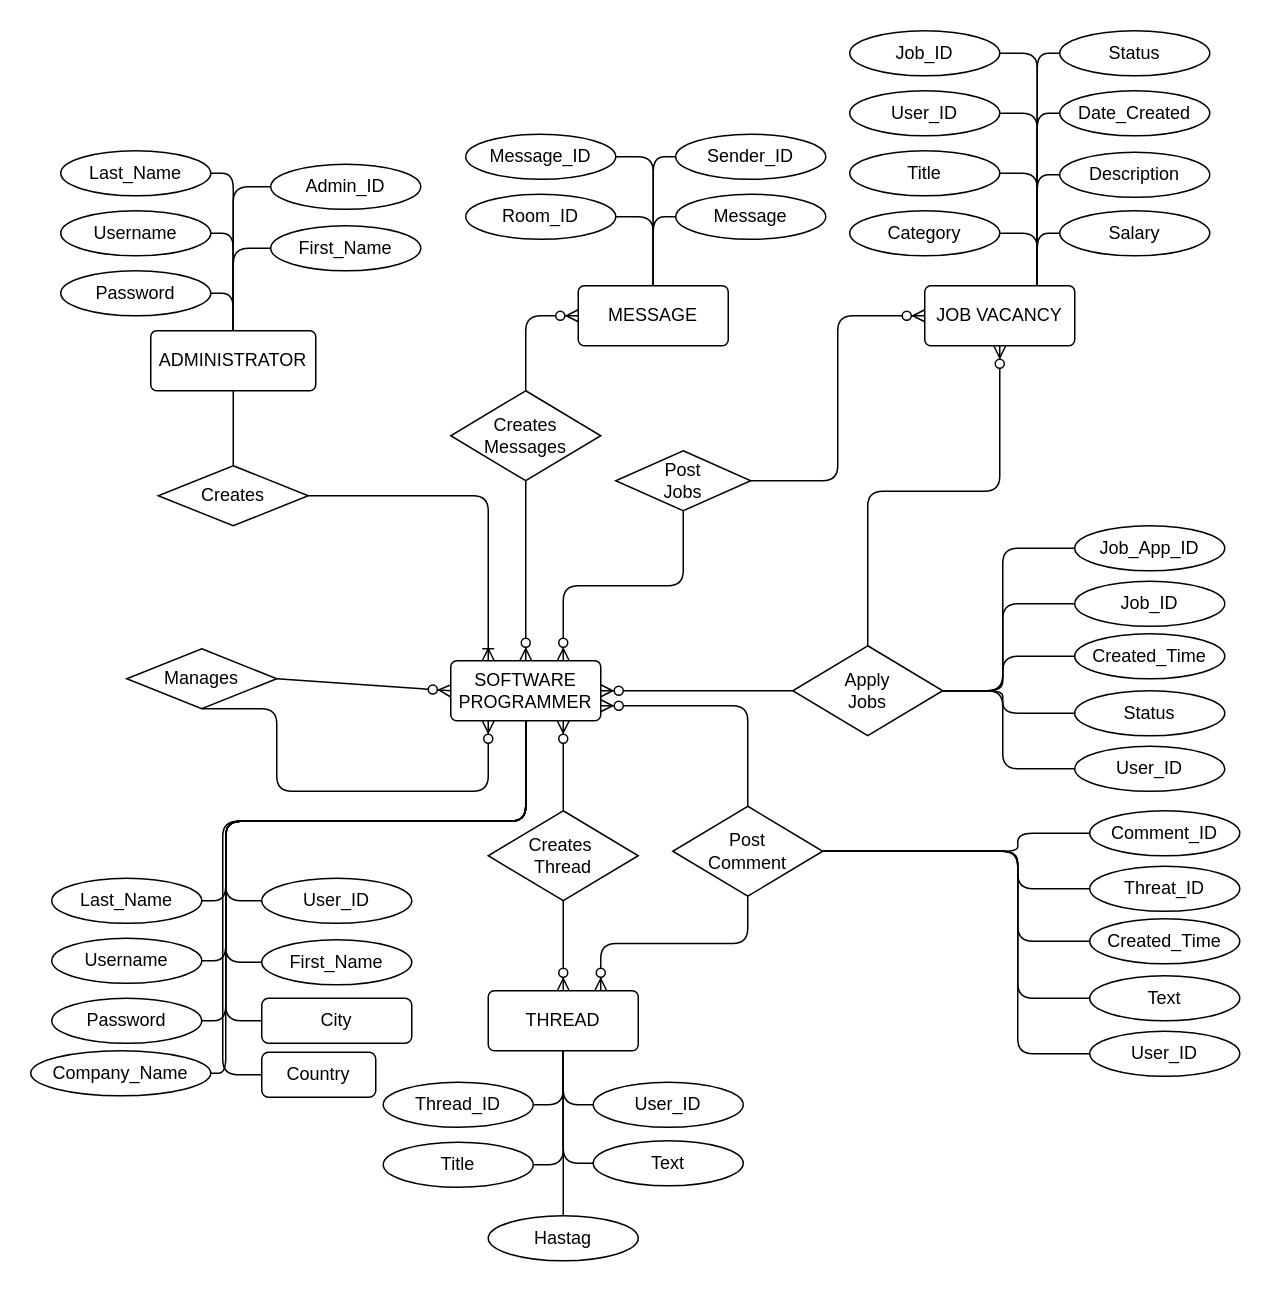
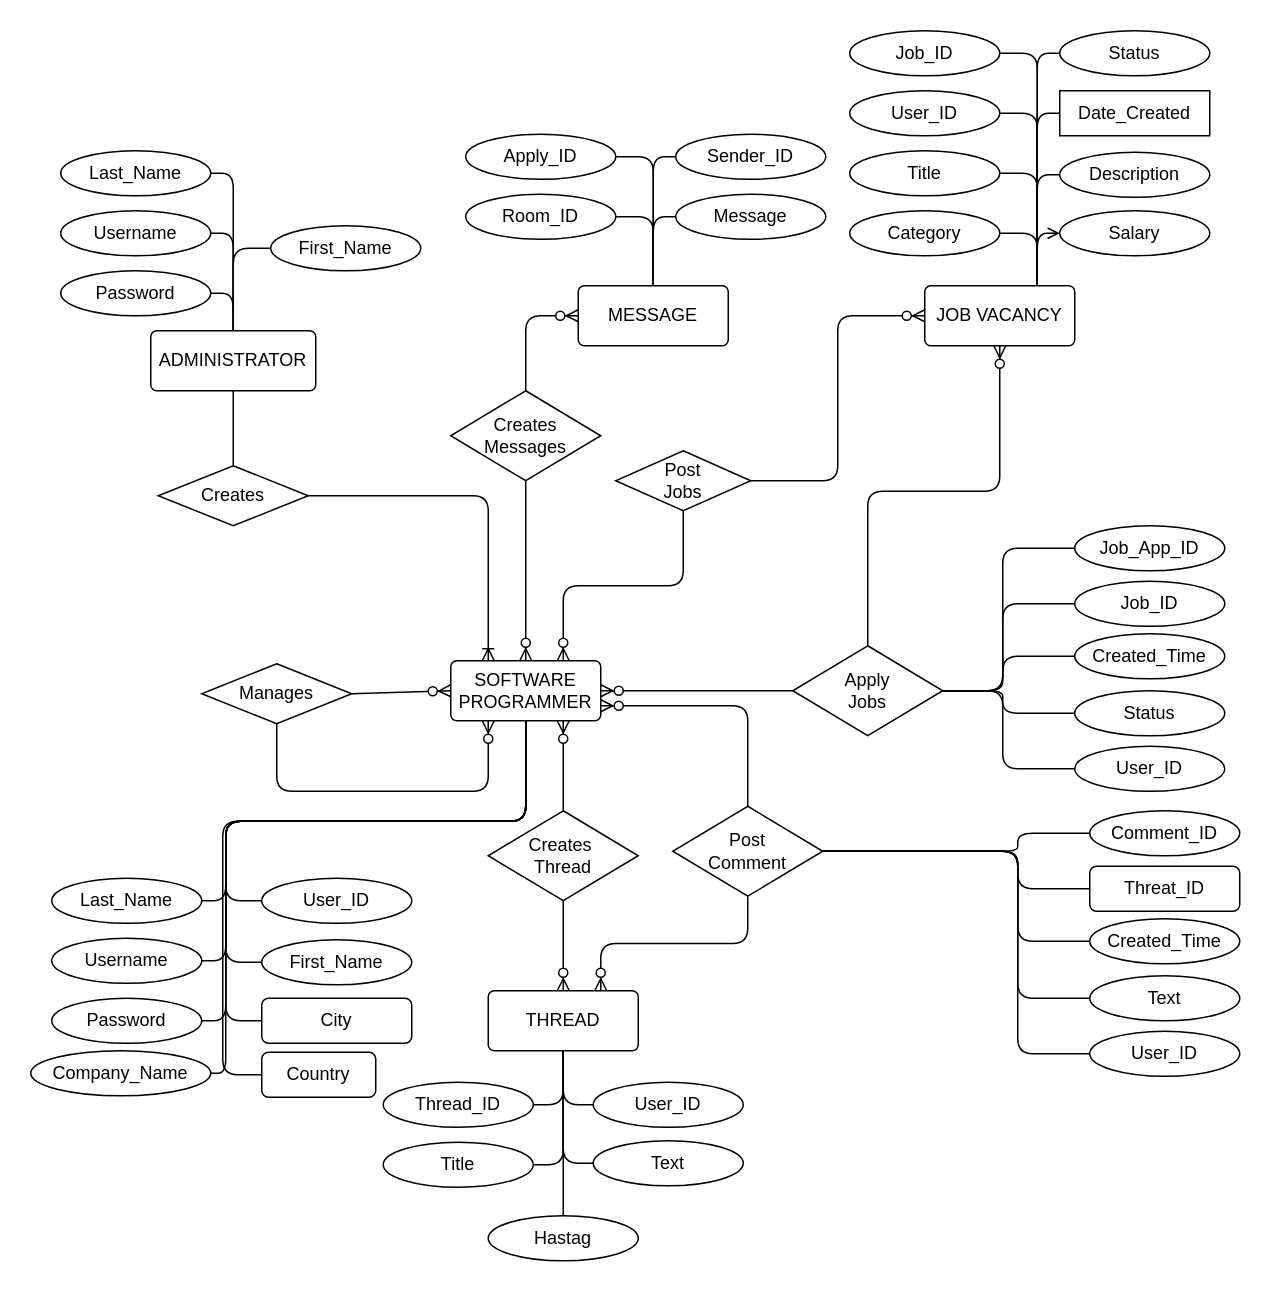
(1135, 113) -> (1135, 113)
(541, 157) -> (541, 157)
(252, 187) -> none
(346, 187) -> none
(1054, 233) -> (1053, 233)
(202, 679) -> (277, 694)
(1165, 889) -> (1165, 889)
